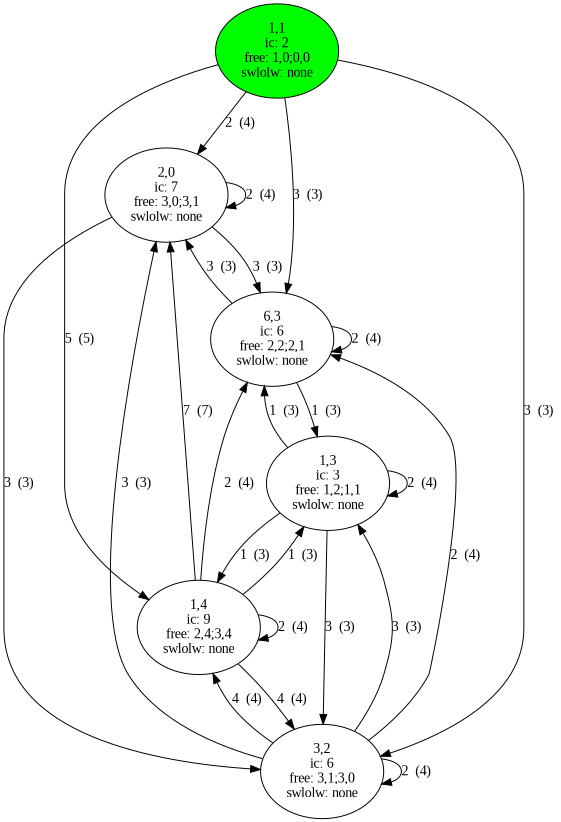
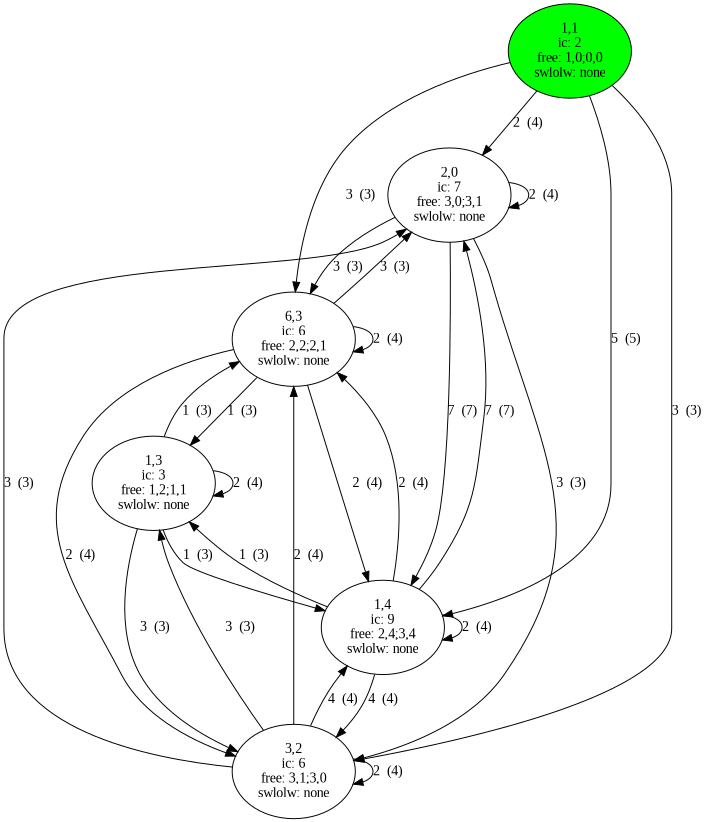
none -> (448, 412)
none -> (336, 479)
none -> (59, 538)
